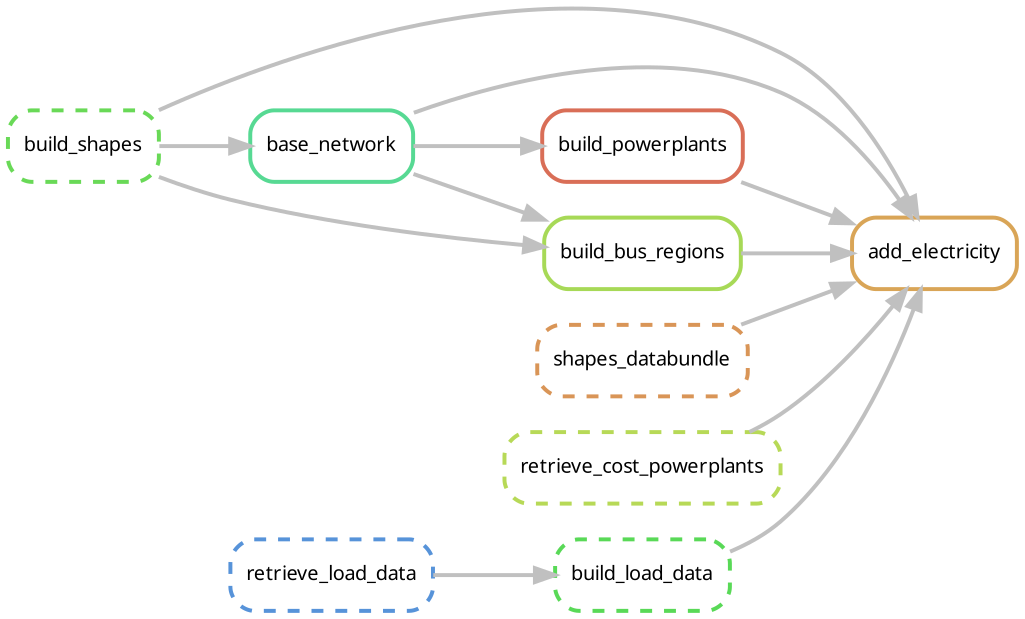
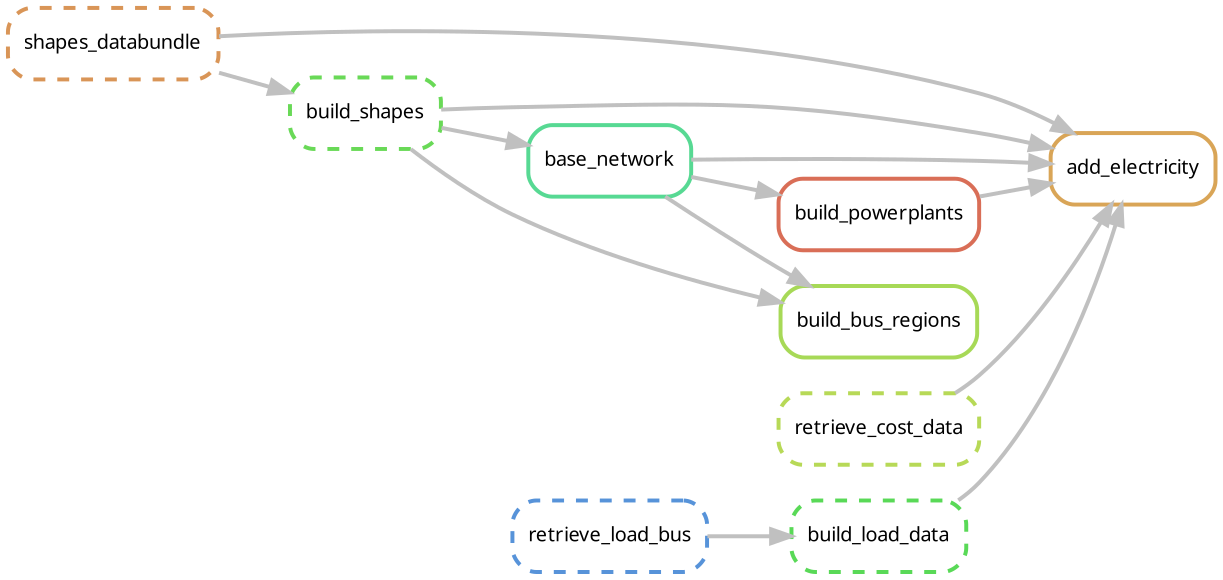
none -> (245, 80)
(787, 253) -> none
(643, 468) -> (879, 429)
(332, 575) -> (610, 536)
